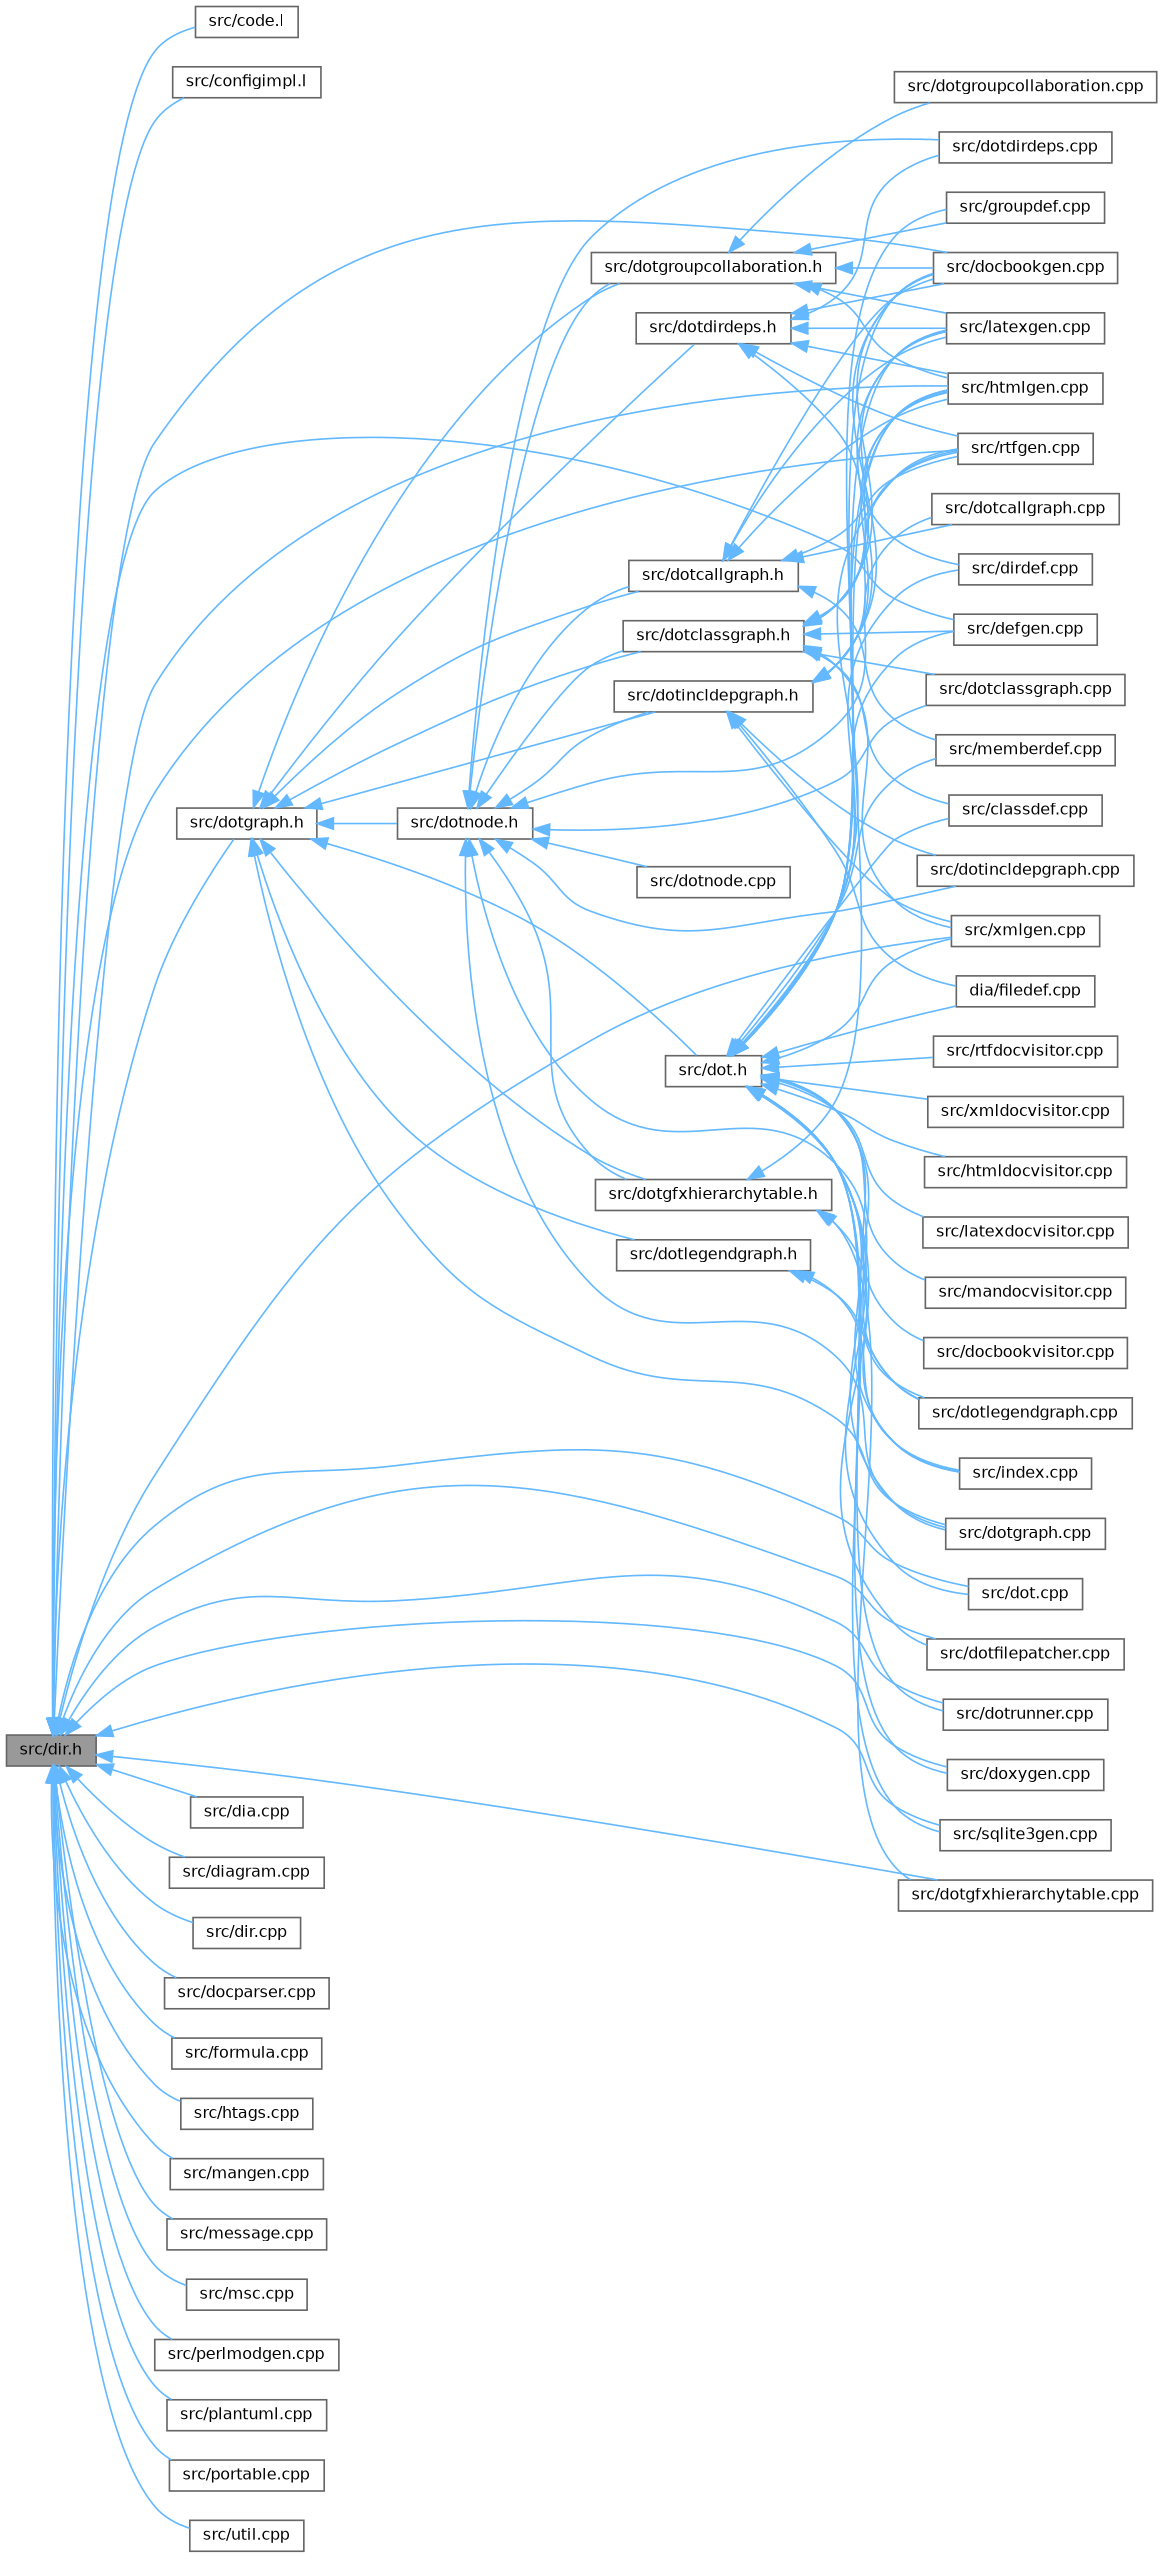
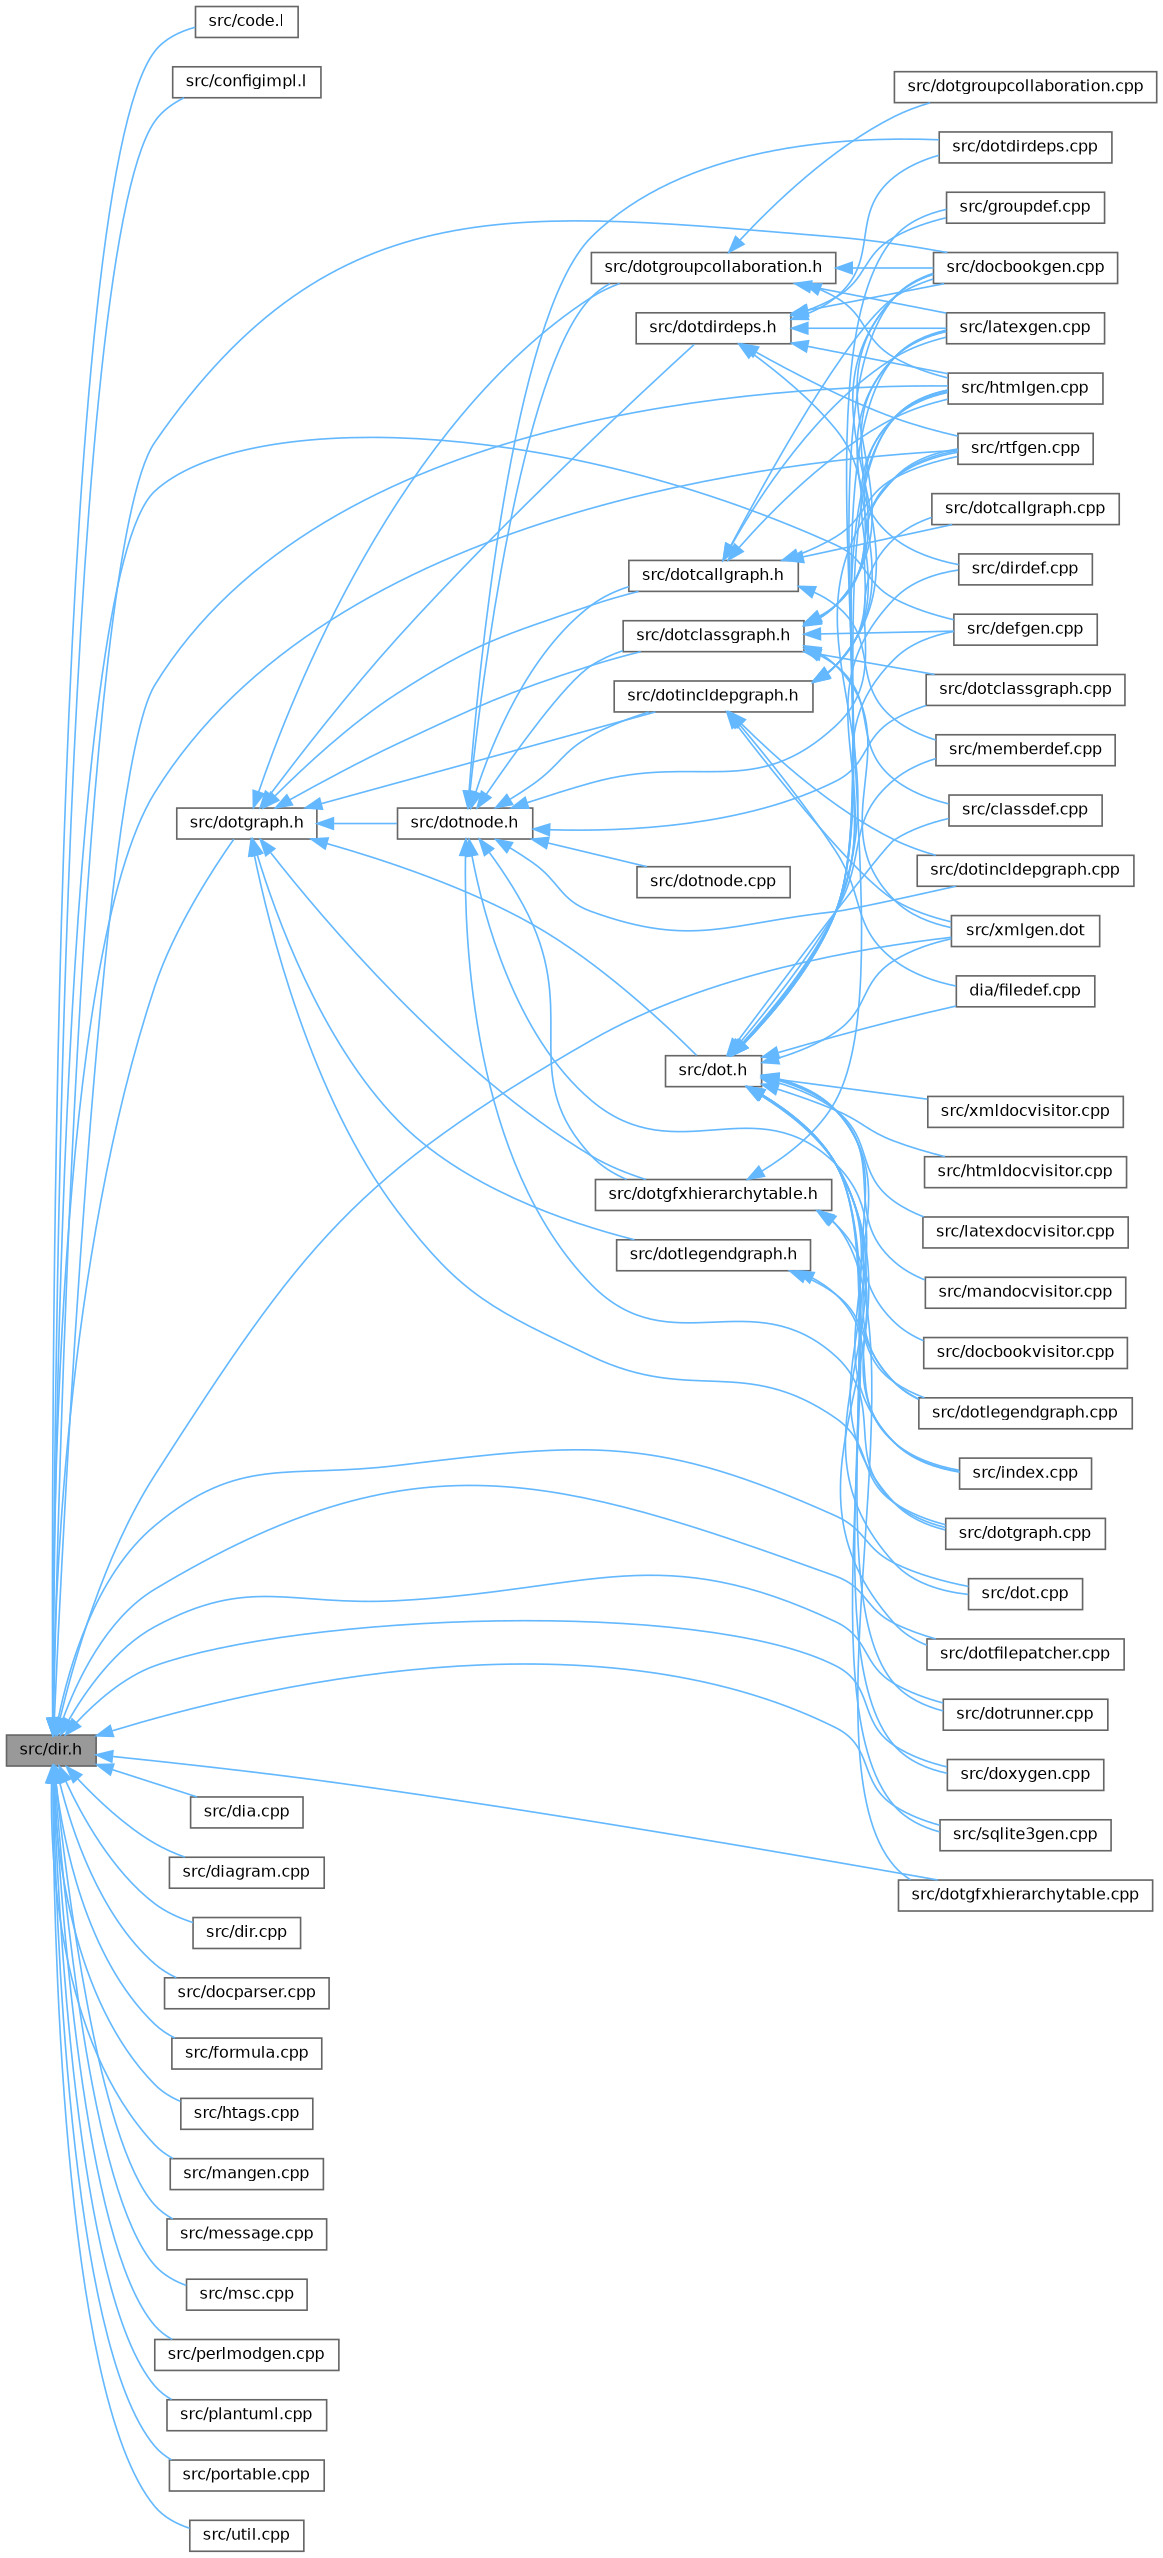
(879, 236) -> (871, 257)
(1026, 931) -> (1026, 931)
(1026, 1052) -> none
